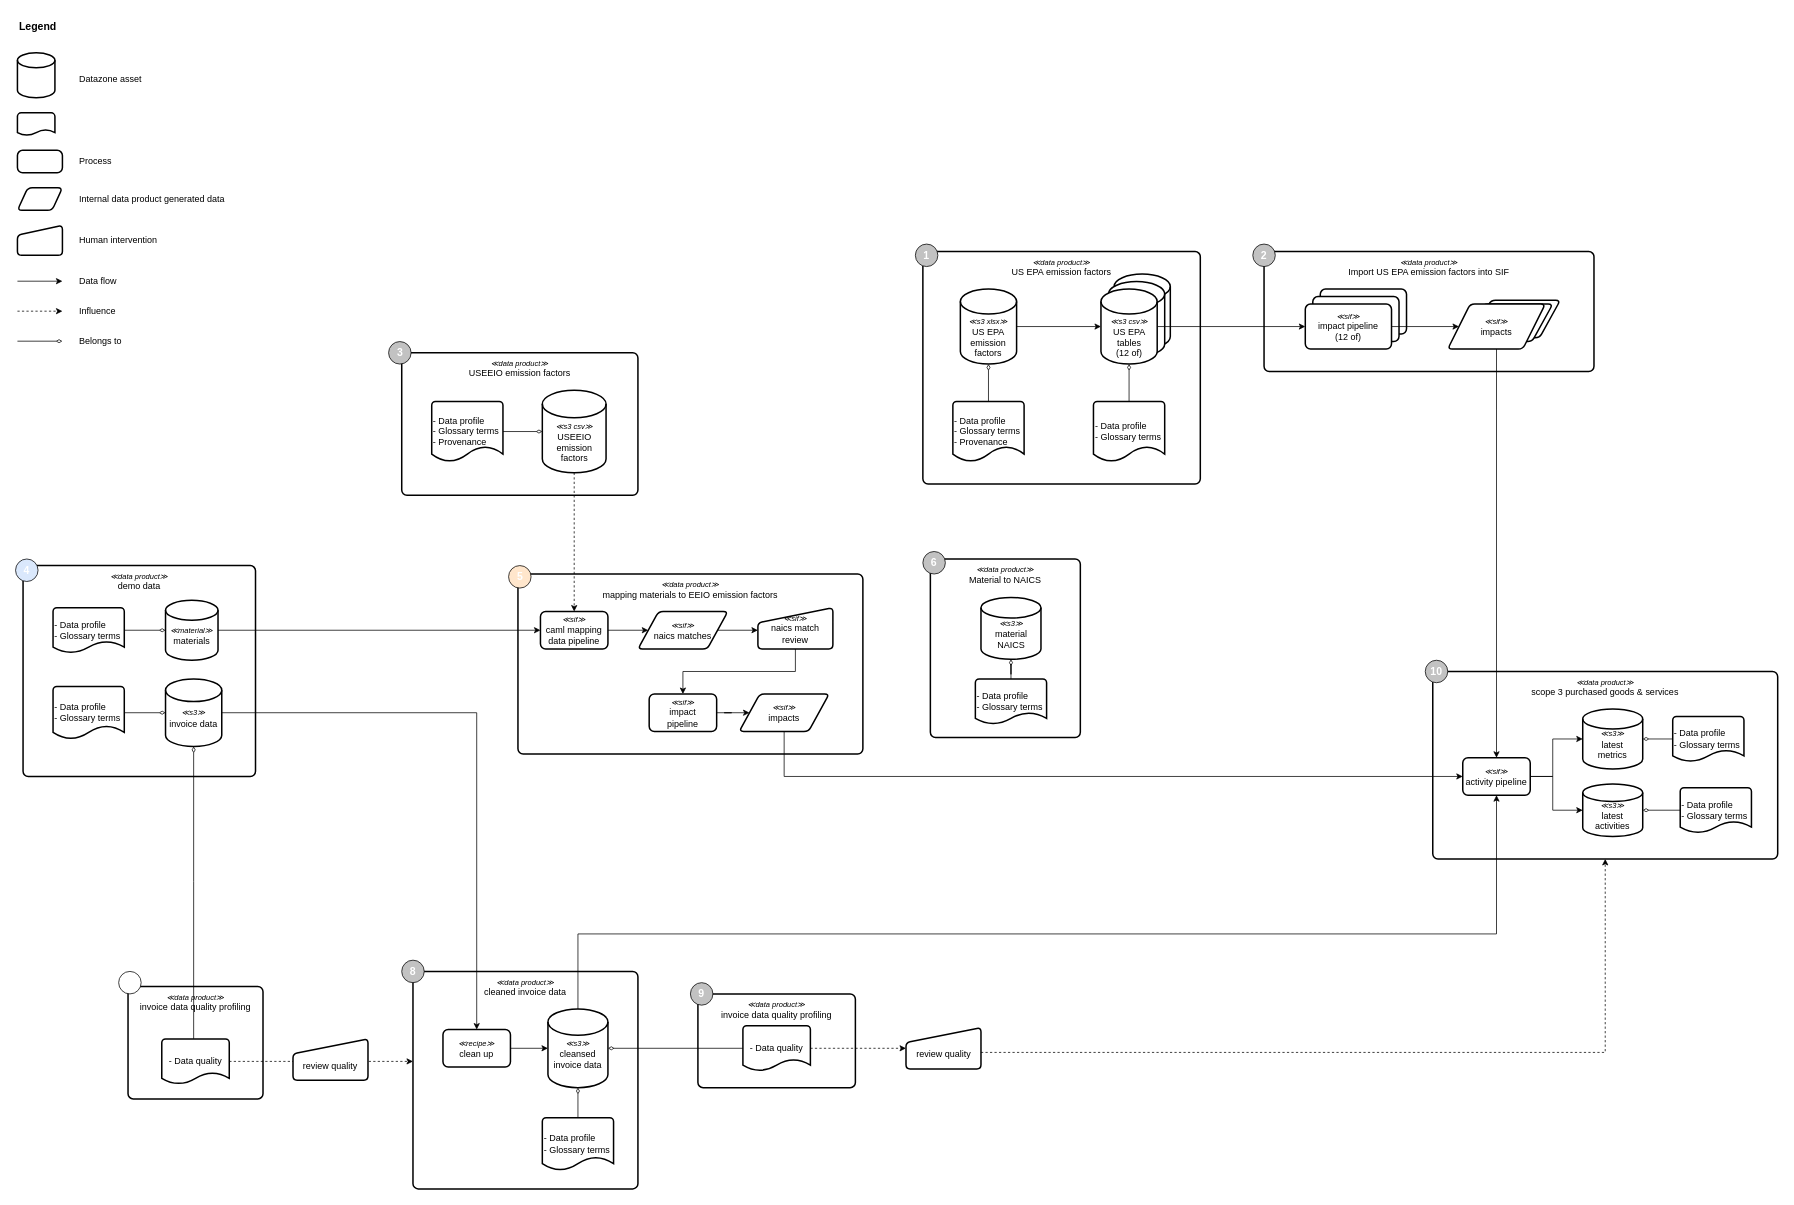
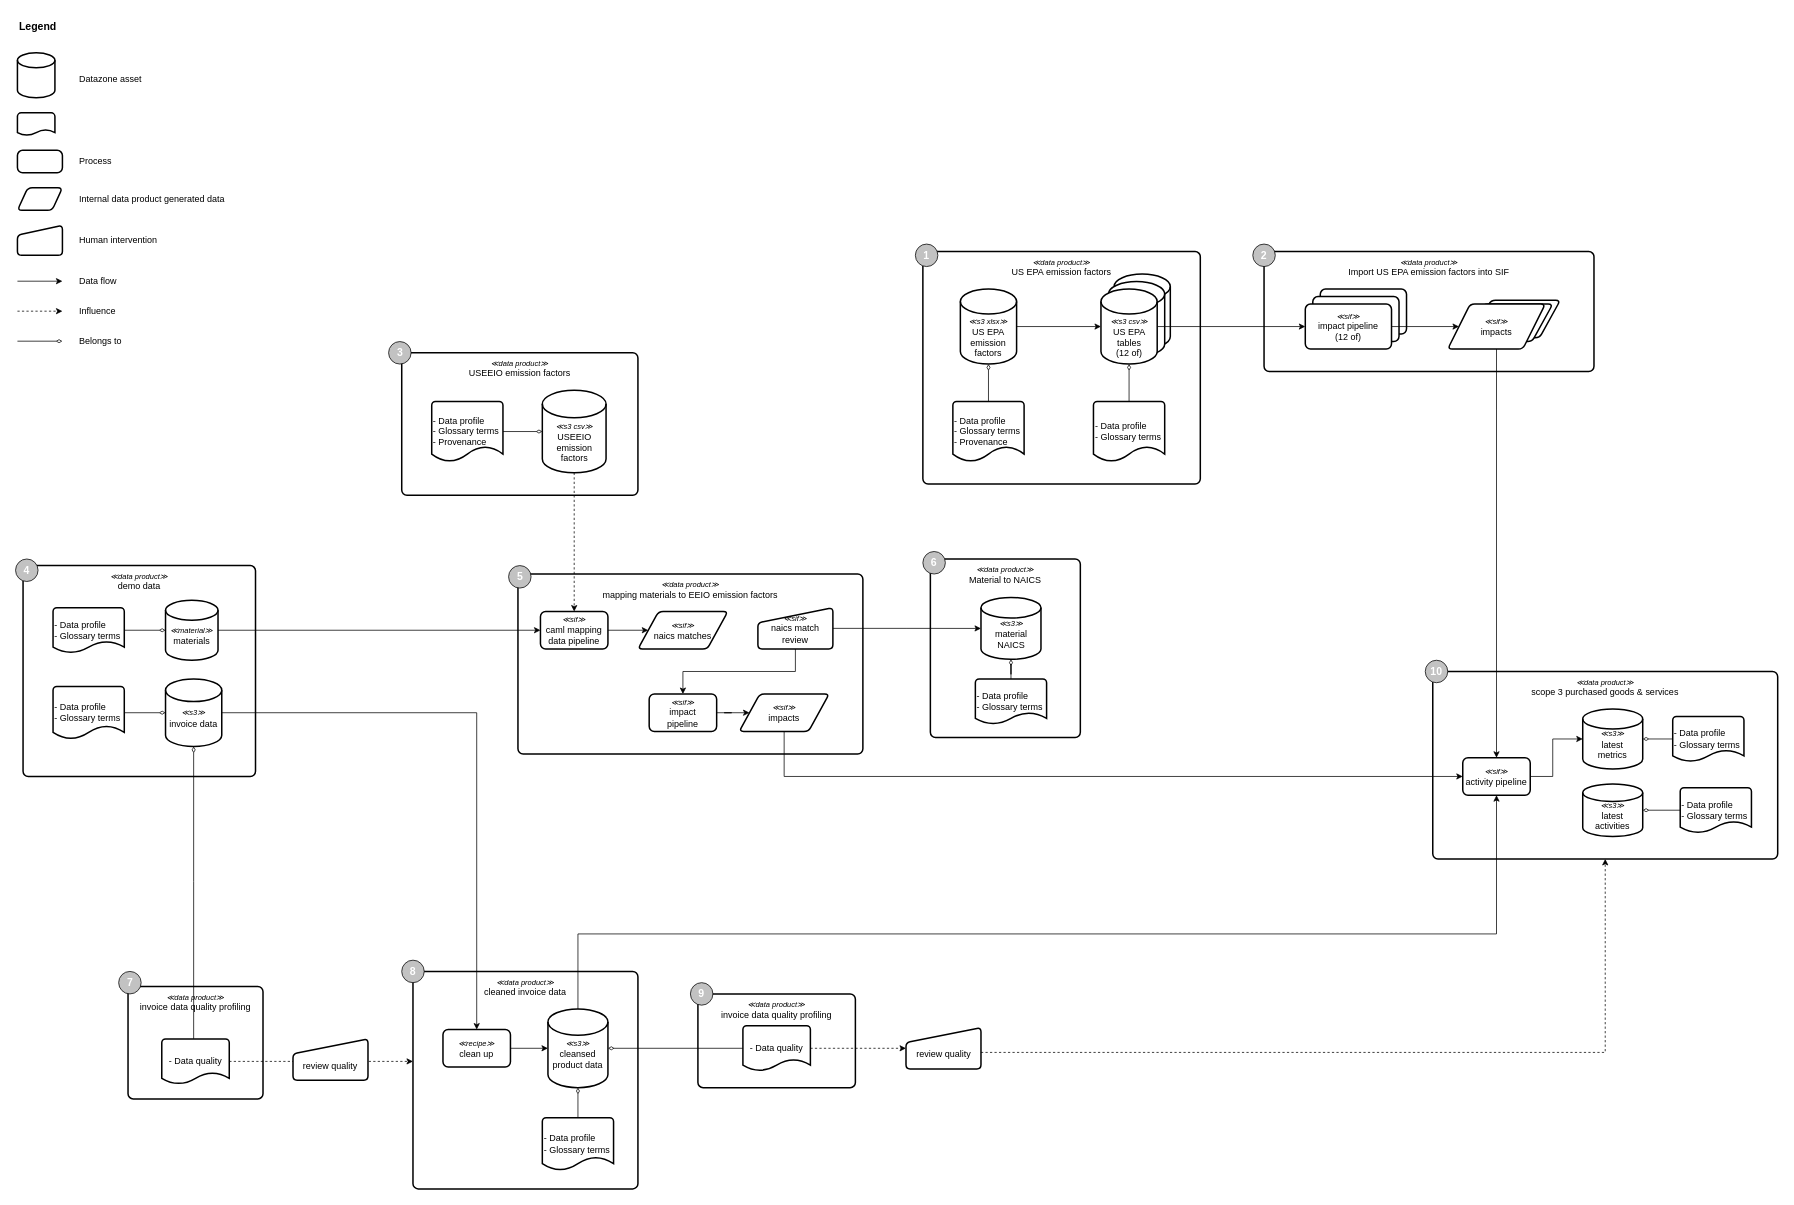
(27, 570) -> (27, 570)
(520, 577) -> (520, 577)
none -> (904, 629)
(735, 630) -> none
(1553, 806) -> none
(130, 983) -> (130, 983)
(578, 1049) -> (578, 1049)
